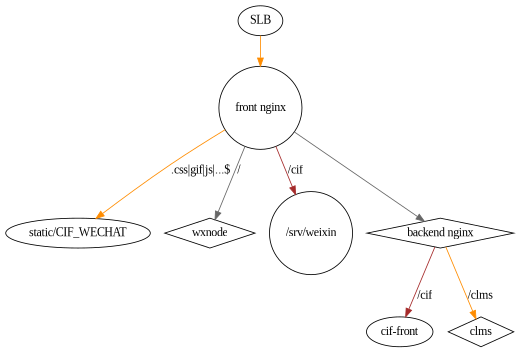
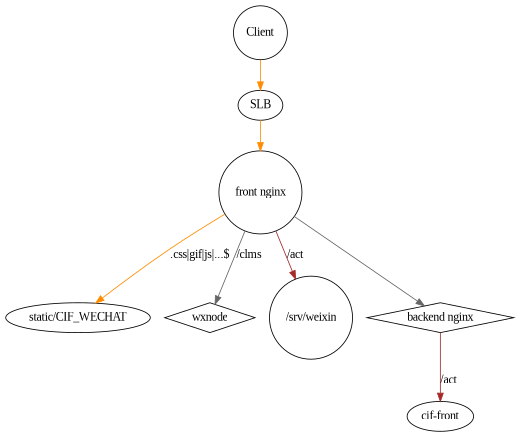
none -> (260, 33)
(239, 170) -> (249, 255)
(296, 170) -> (295, 255)
(425, 296) -> (449, 380)
(481, 332) -> none
